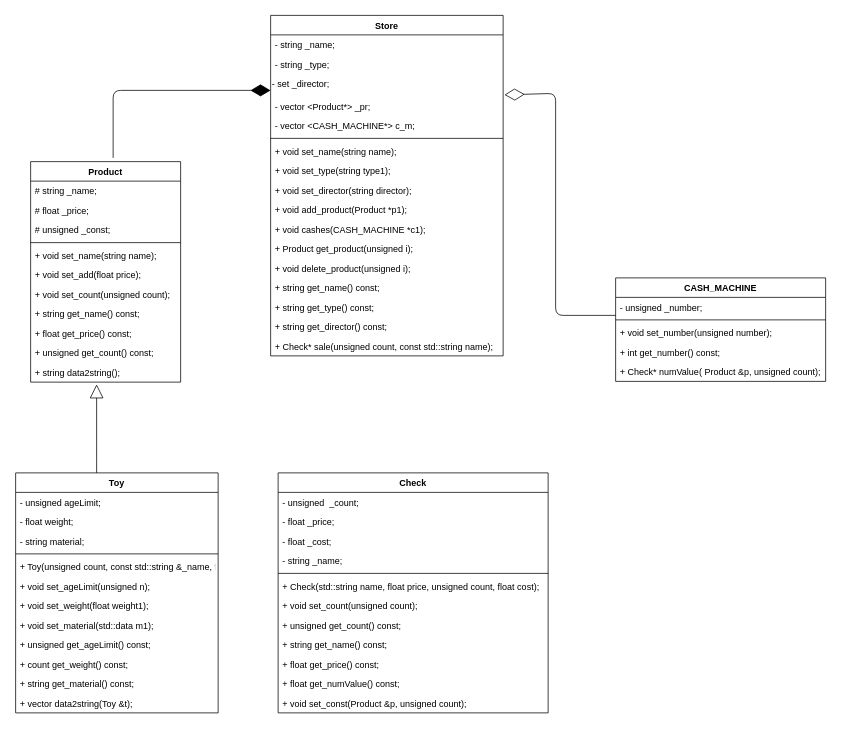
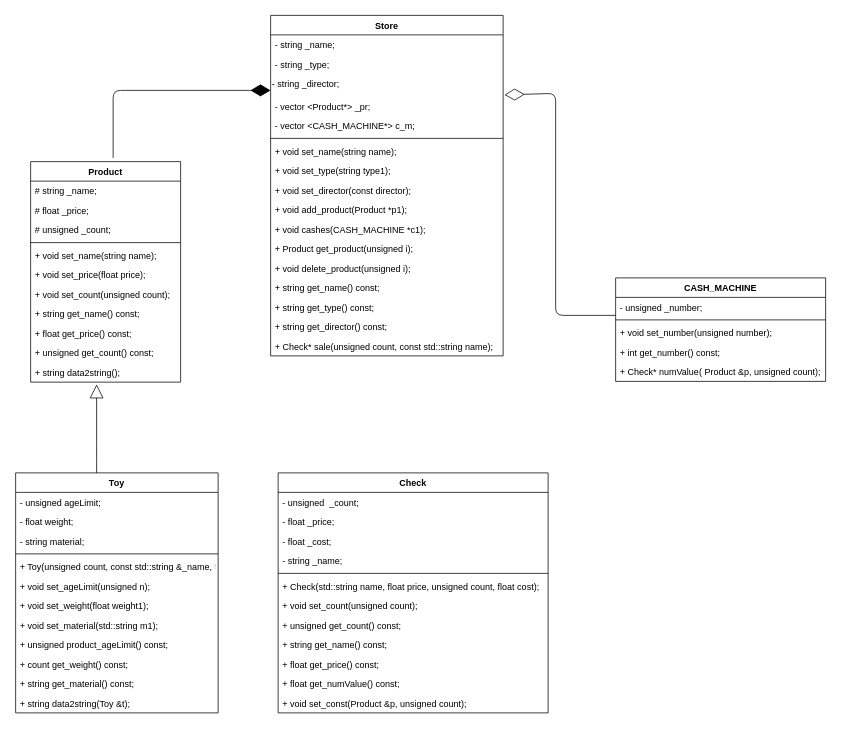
(308, 85) -> (314, 85)
(358, 191) -> (357, 191)
(75, 230) -> (75, 230)
(97, 275) -> (101, 275)
(95, 626) -> (99, 626)
(92, 645) -> (102, 645)
(87, 704) -> (86, 704)
